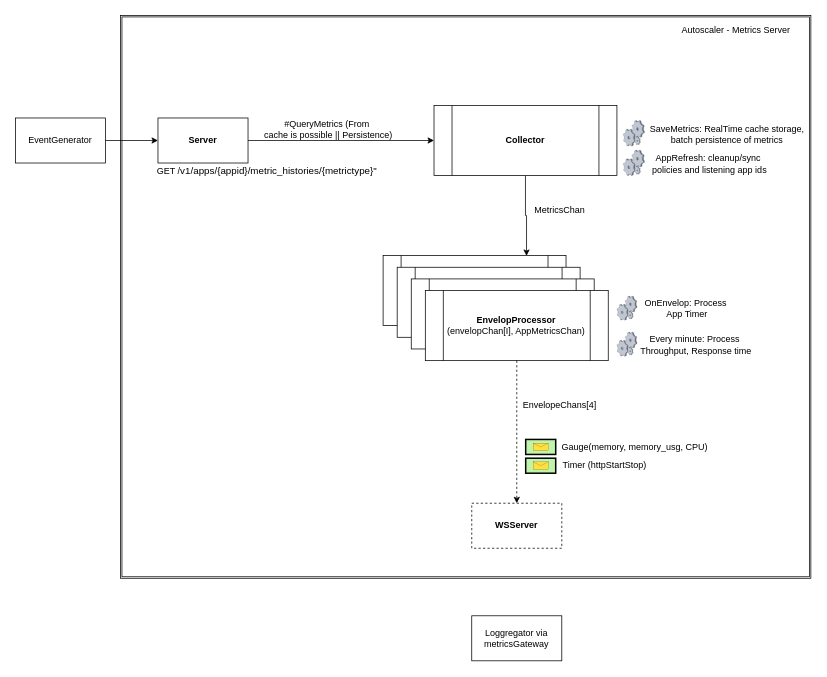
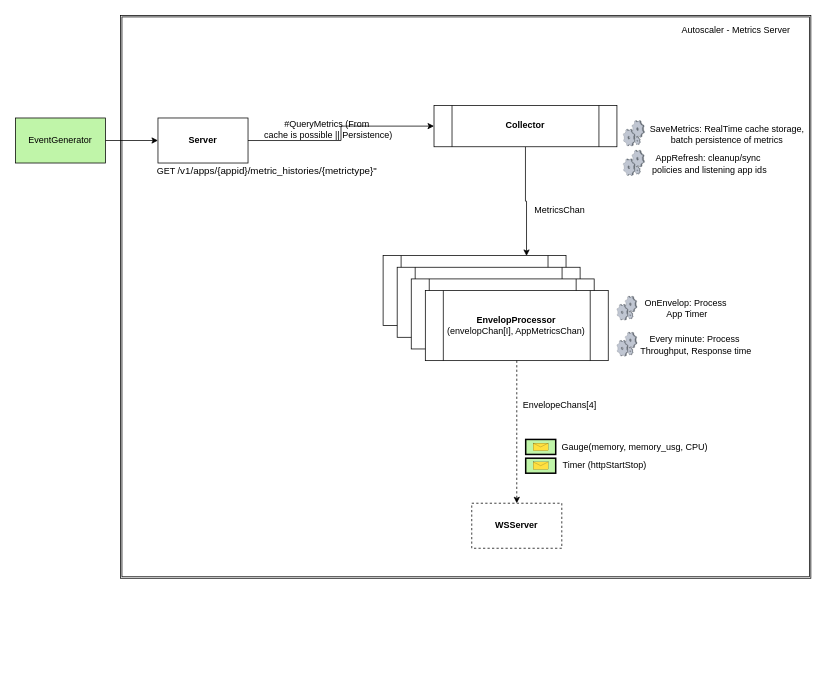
(60, 140) -> (60, 140)
(525, 140) -> (525, 126)
(516, 638) -> none
